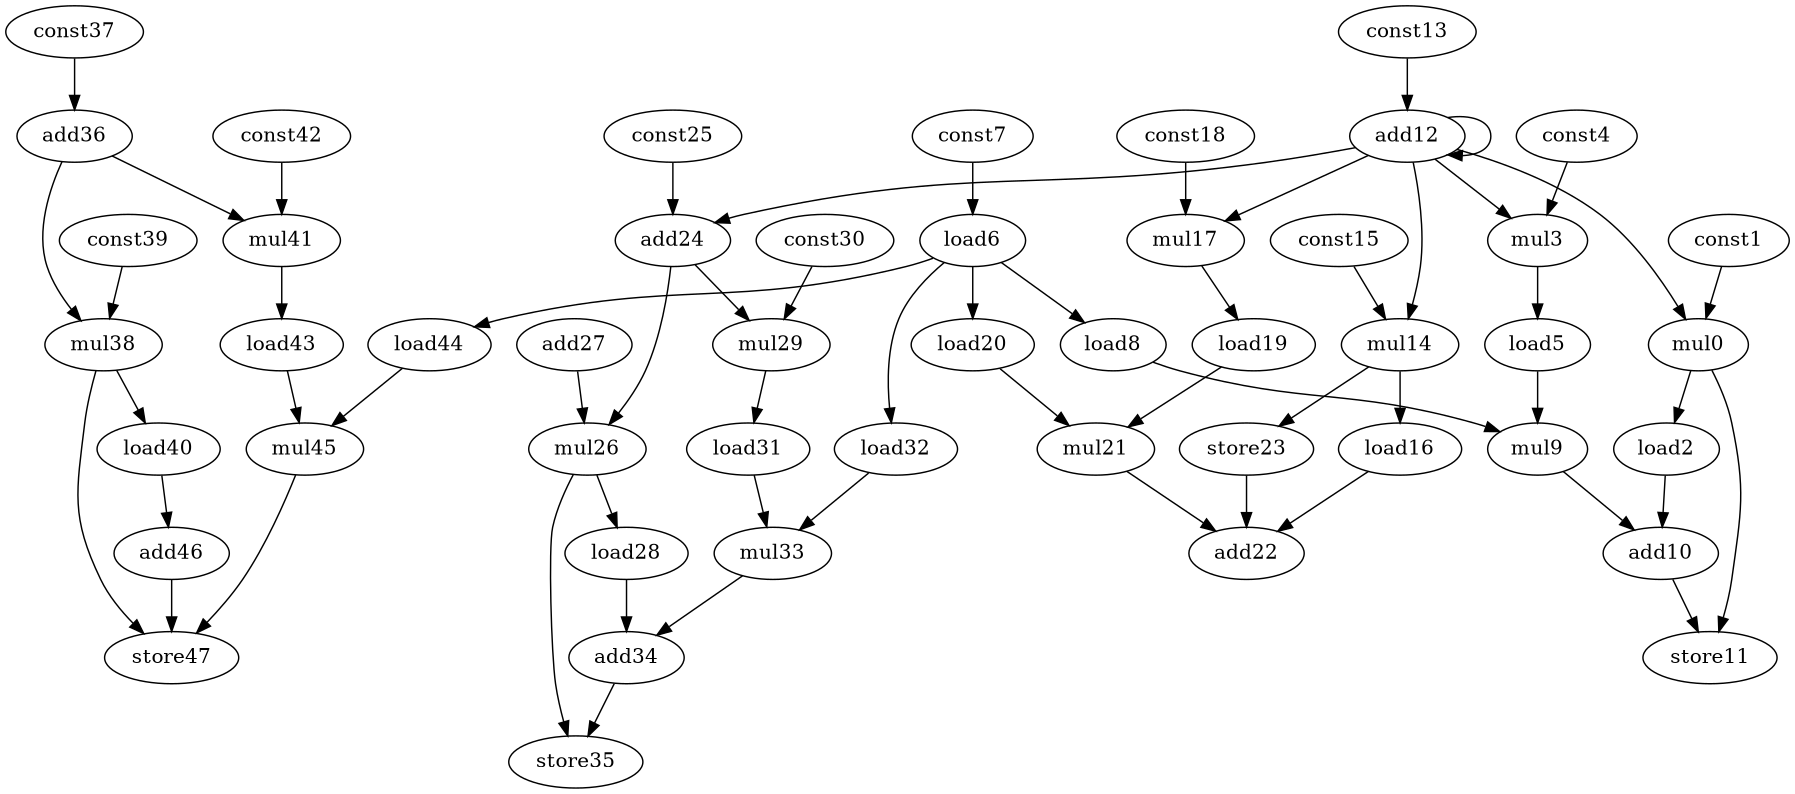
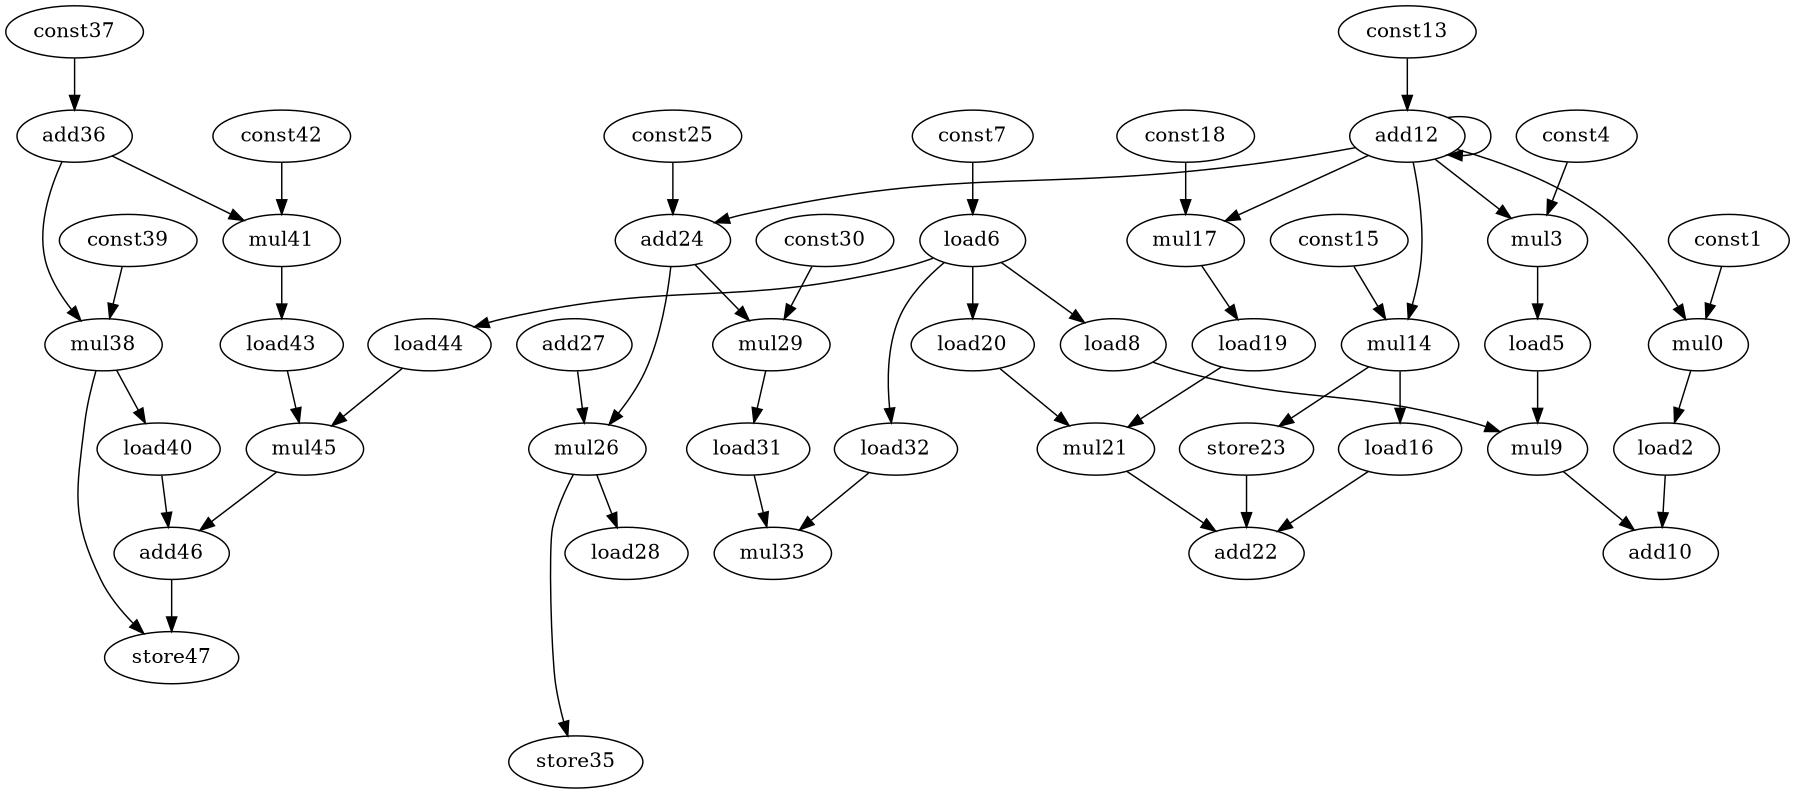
(259, 553) -> (244, 497)
(627, 658) -> none
(1710, 658) -> none
